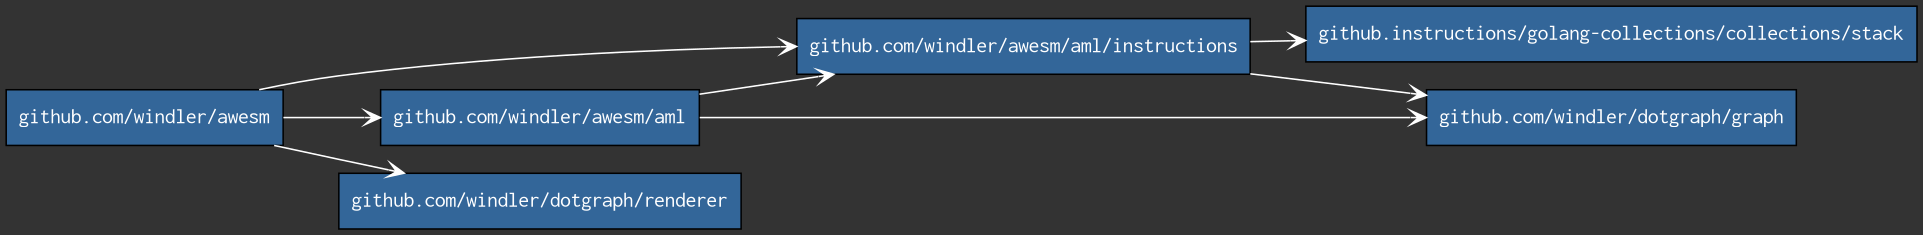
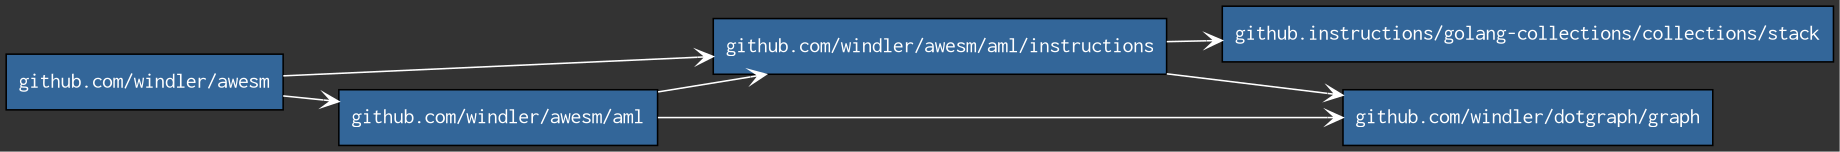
(540, 201) -> none
